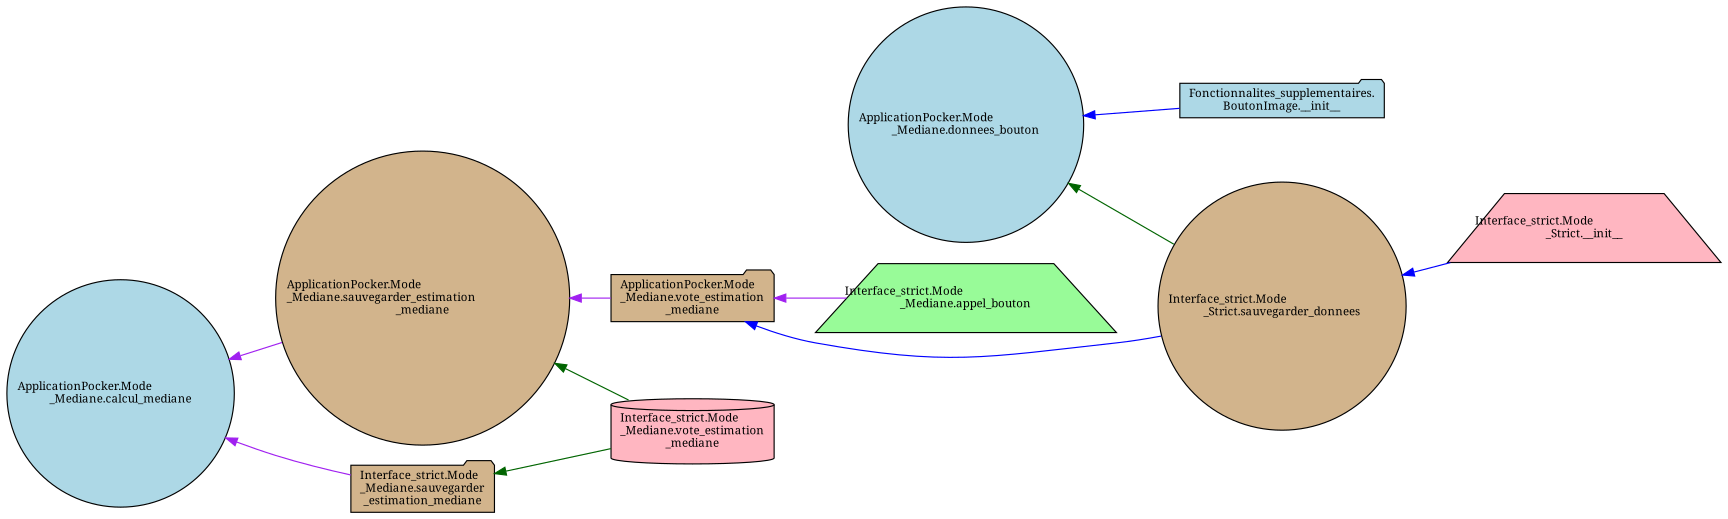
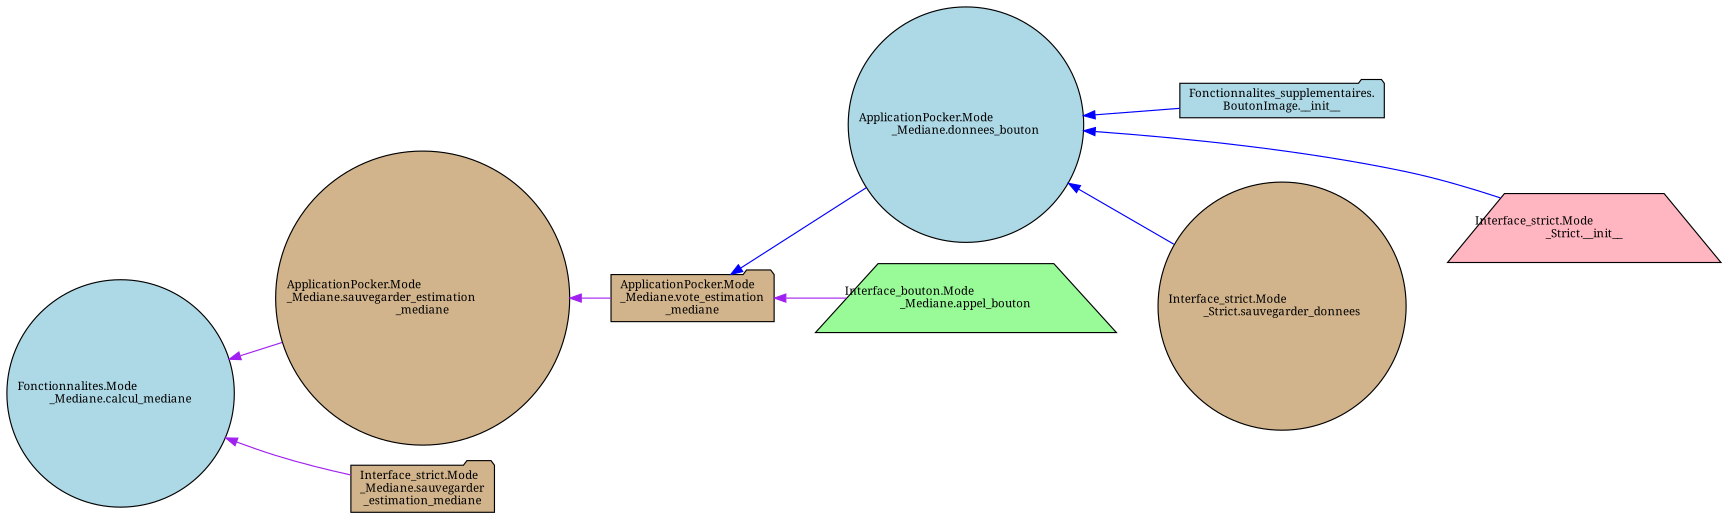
(1126, 217) -> (1126, 217)
(1432, 267) -> (1300, 153)
(966, 298) -> (966, 298)
(957, 357) -> (804, 228)
(121, 393) -> (121, 393)
(693, 431) -> none
